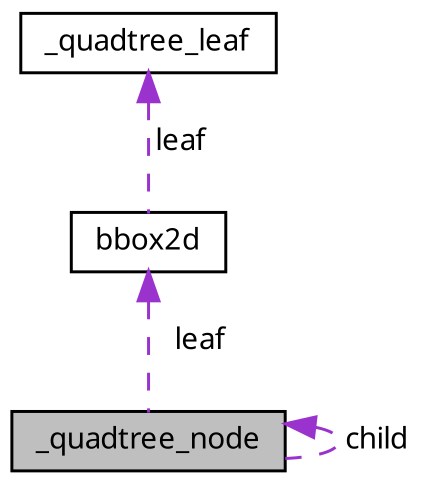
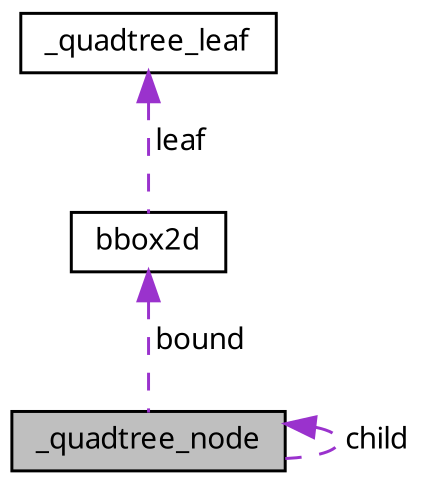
(198, 342) -> (198, 342)
